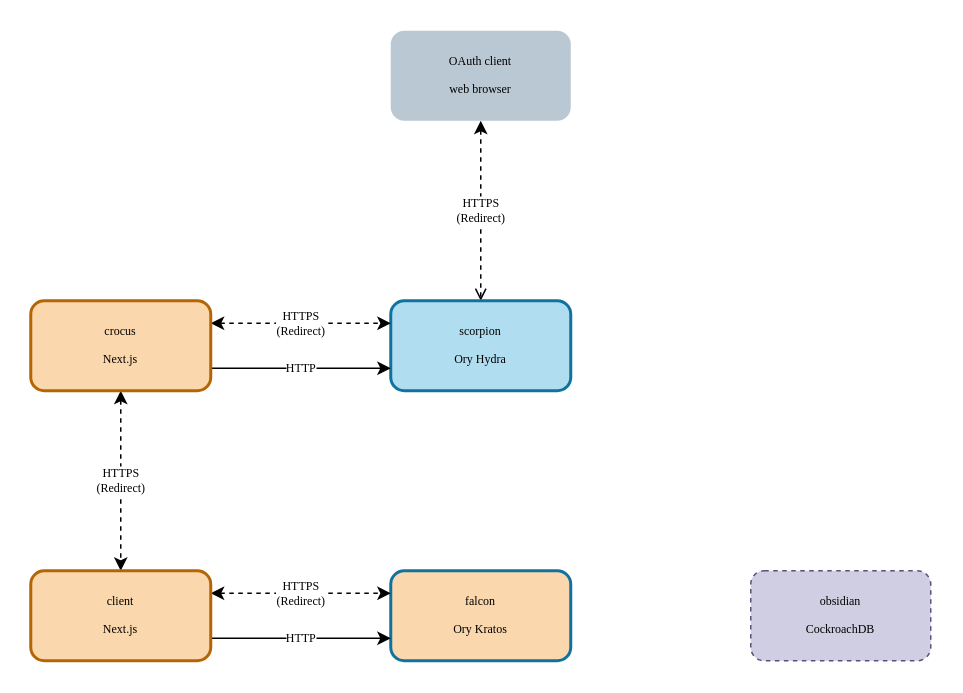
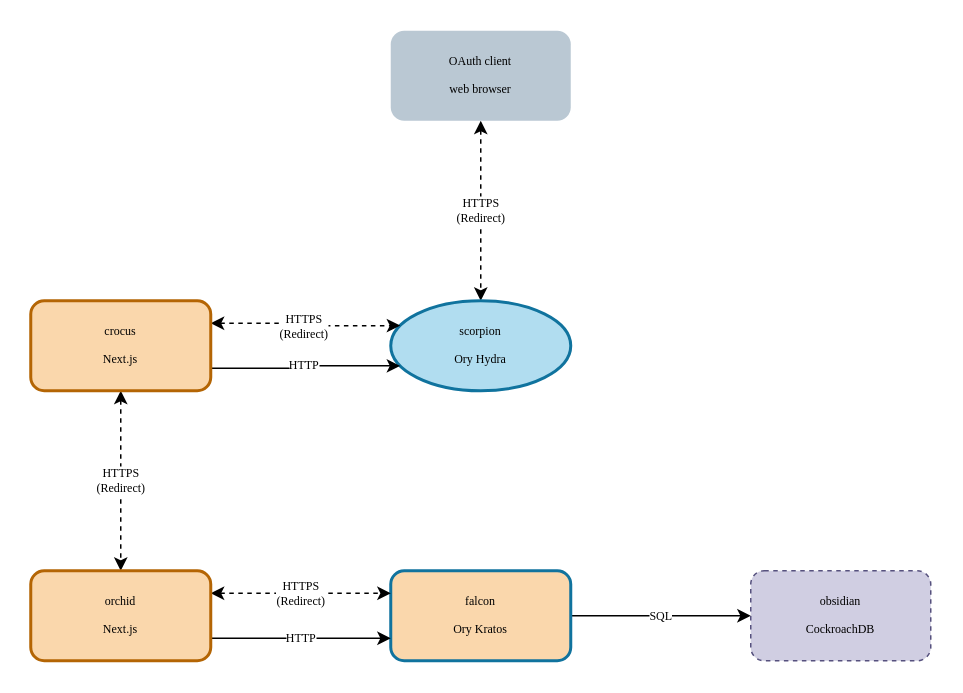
(481, 291) -> (481, 289)
(481, 346) -> (481, 346)
(121, 616) -> (121, 616)
none -> (656, 616)
